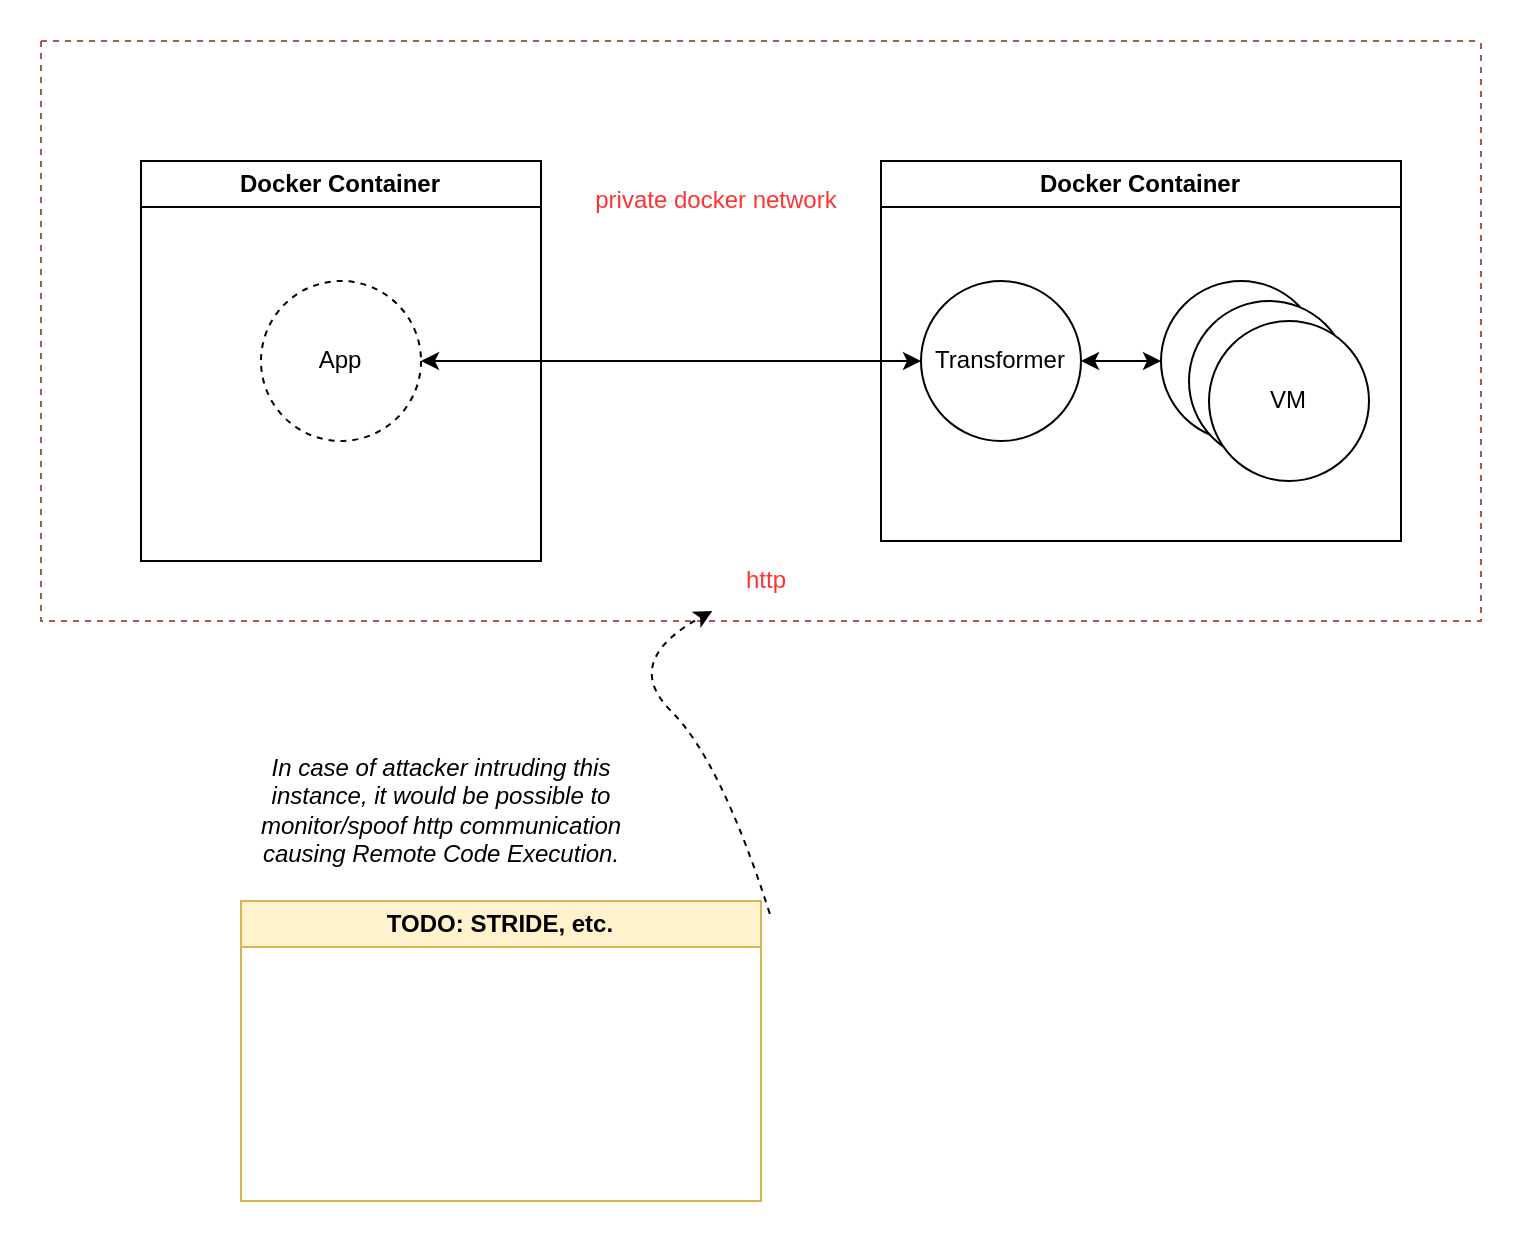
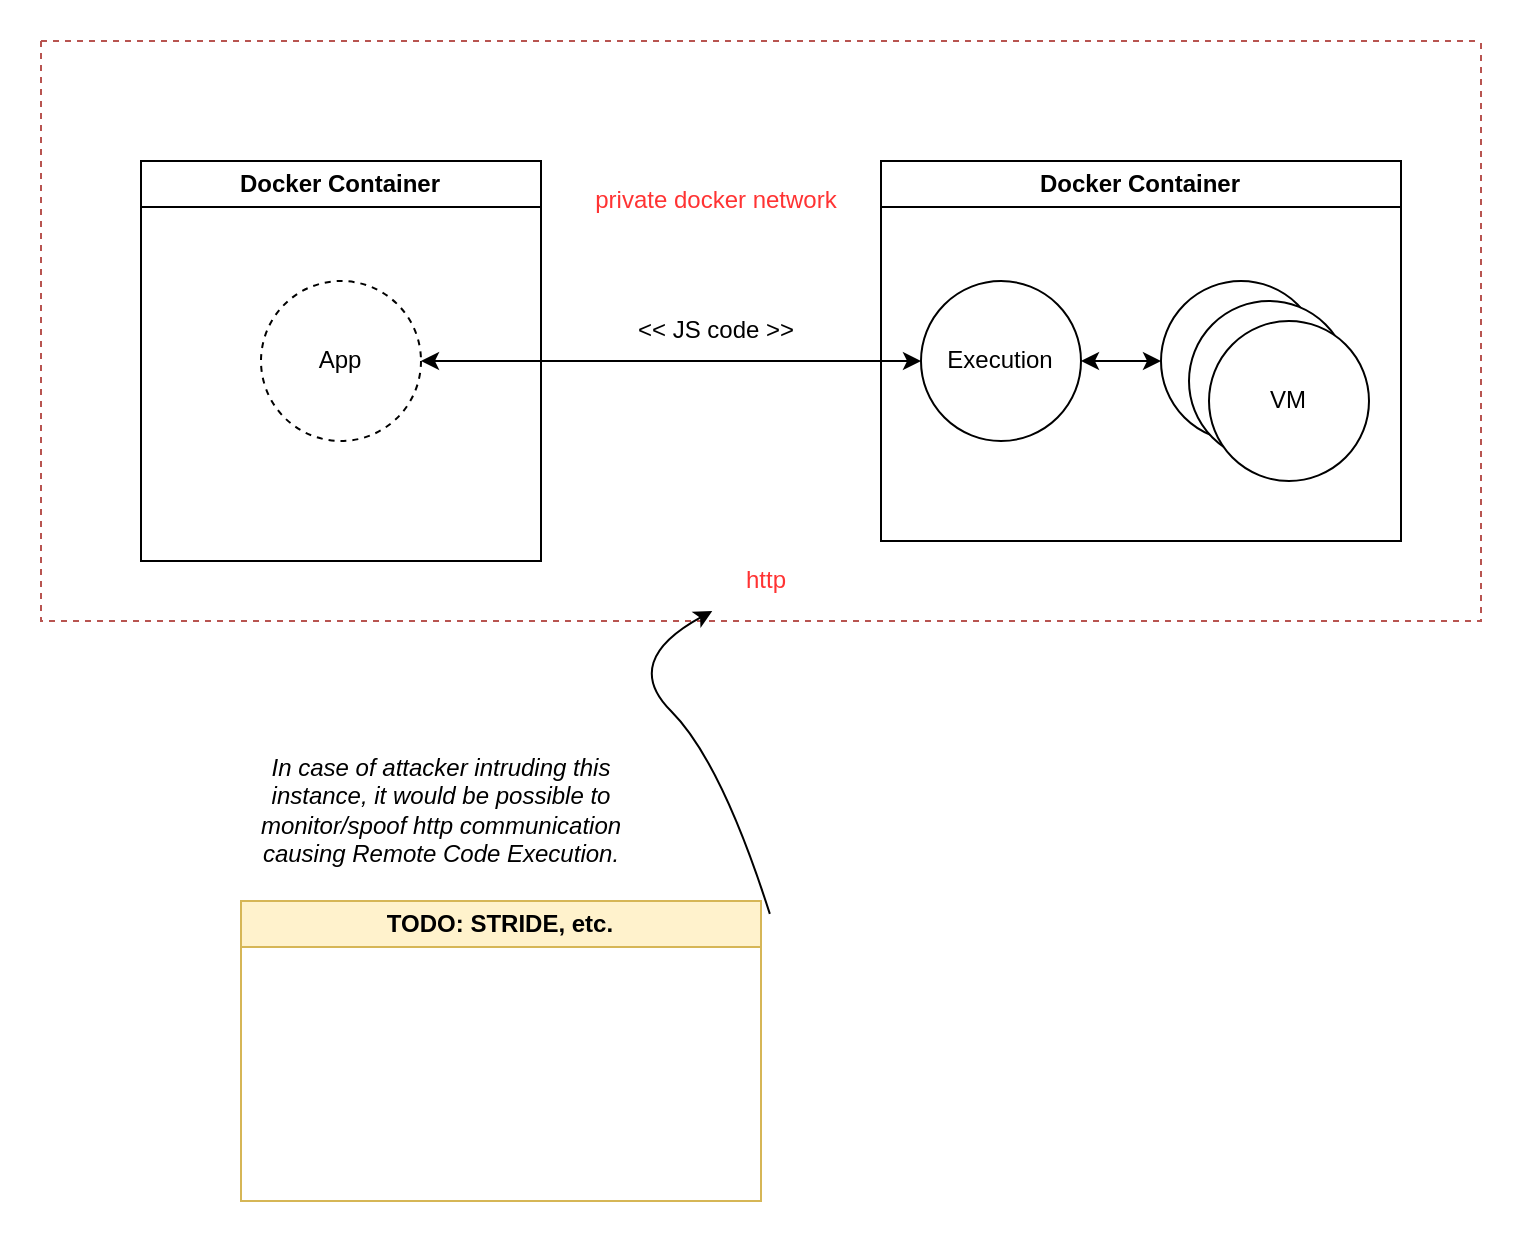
none -> (717, 331)
(1001, 361) -> (1001, 361)
(706, 759) -> (706, 759)
